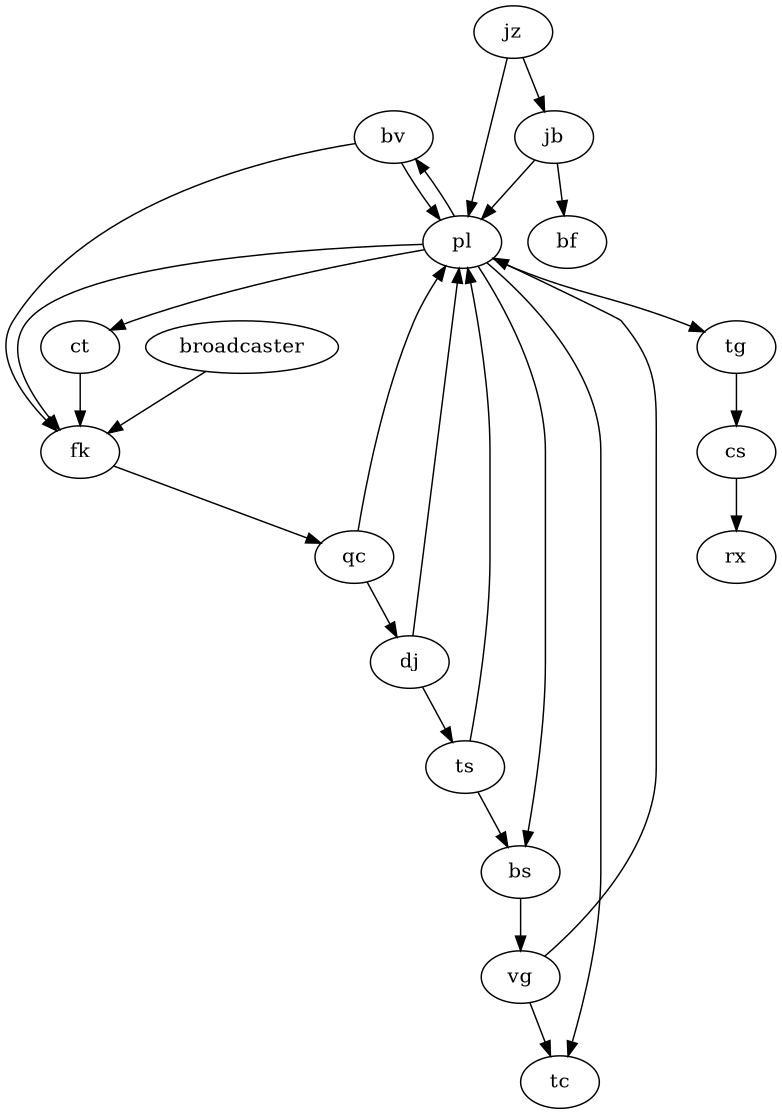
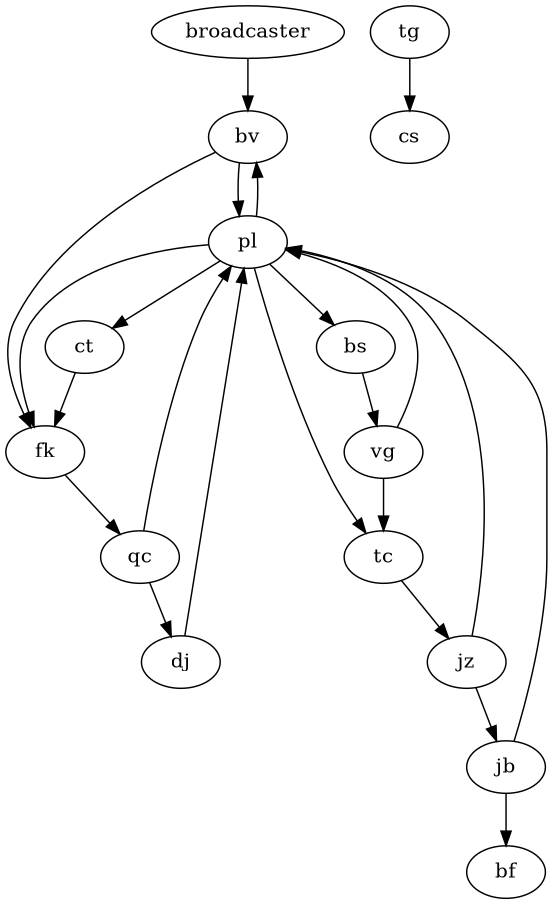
(591, 294) -> none
(163, 398) -> (248, 77)
(736, 557) -> none
none -> (420, 604)
(465, 767) -> none
